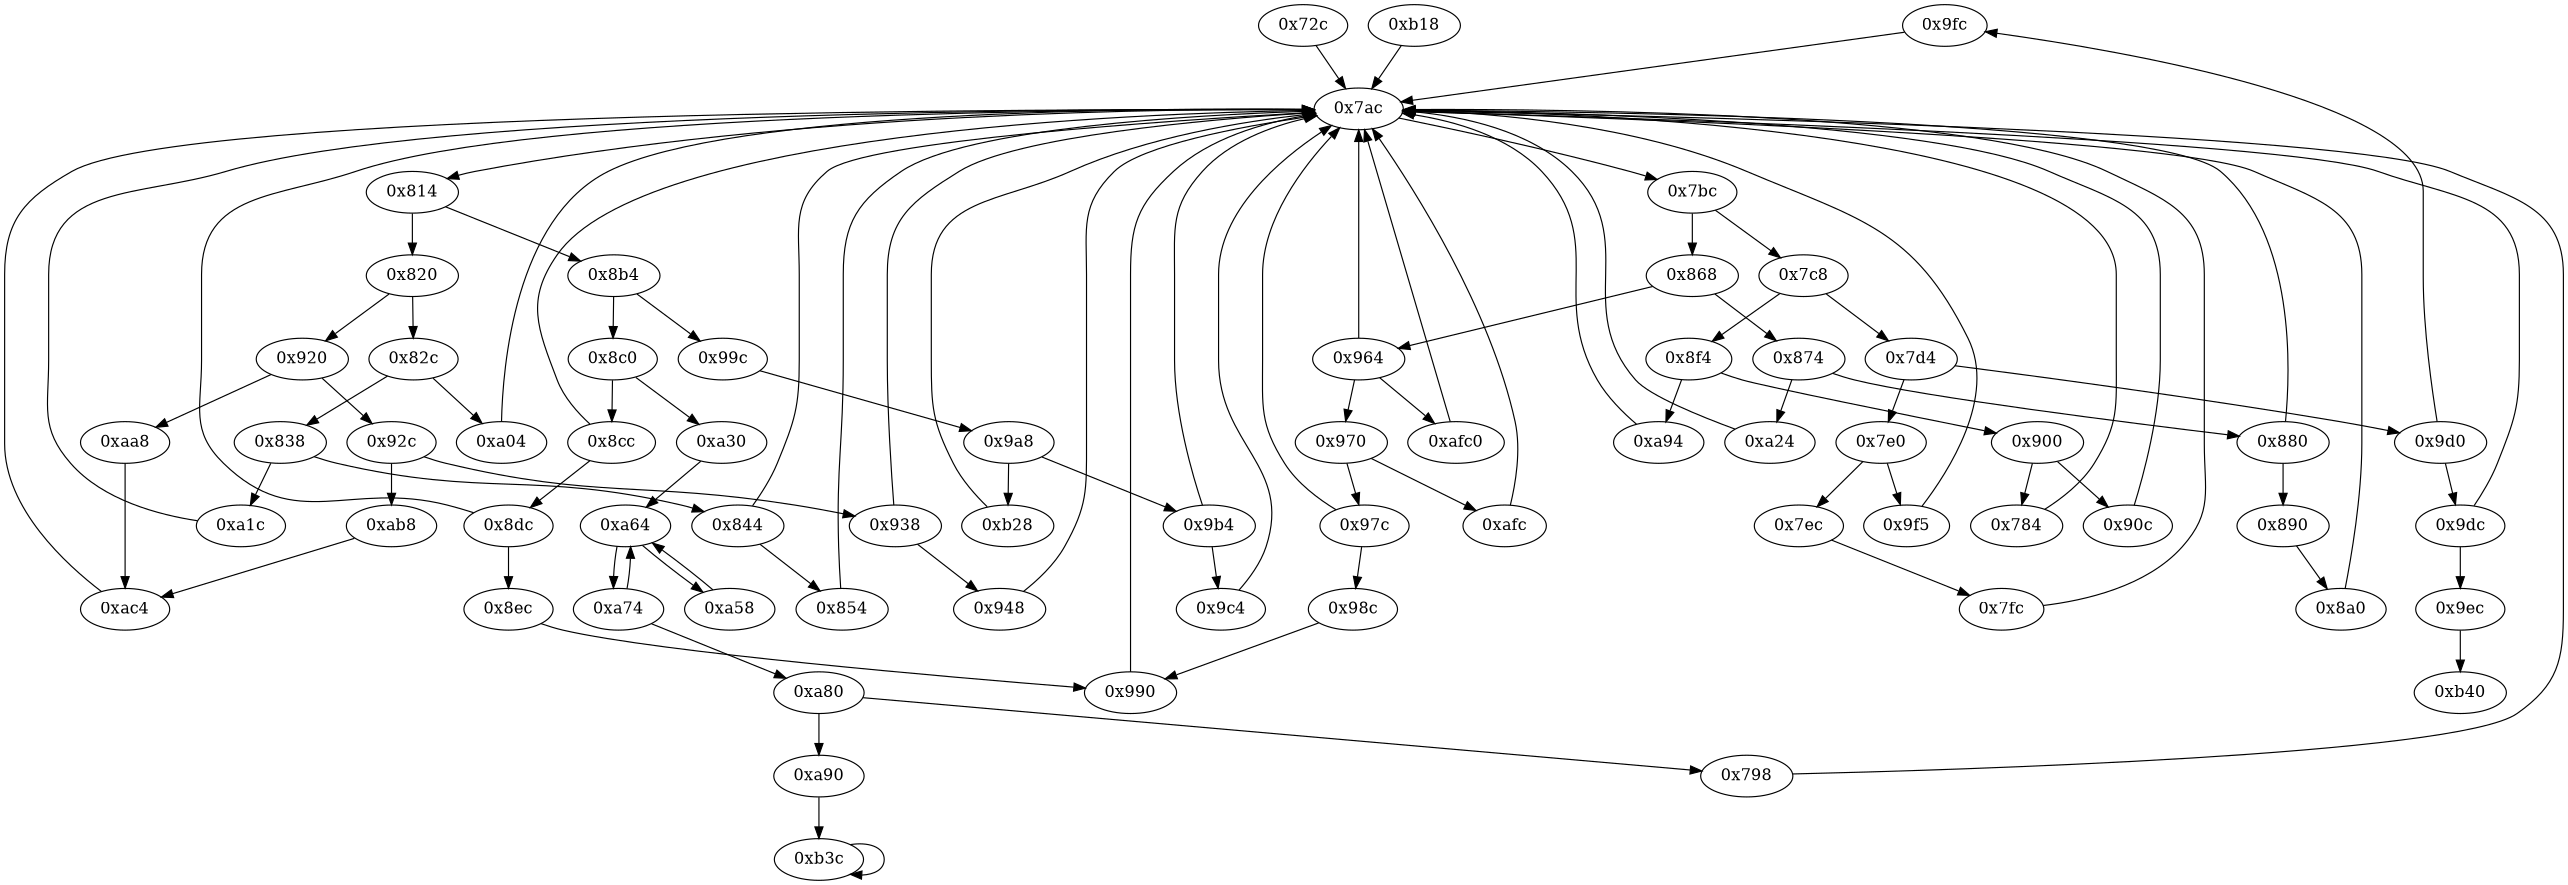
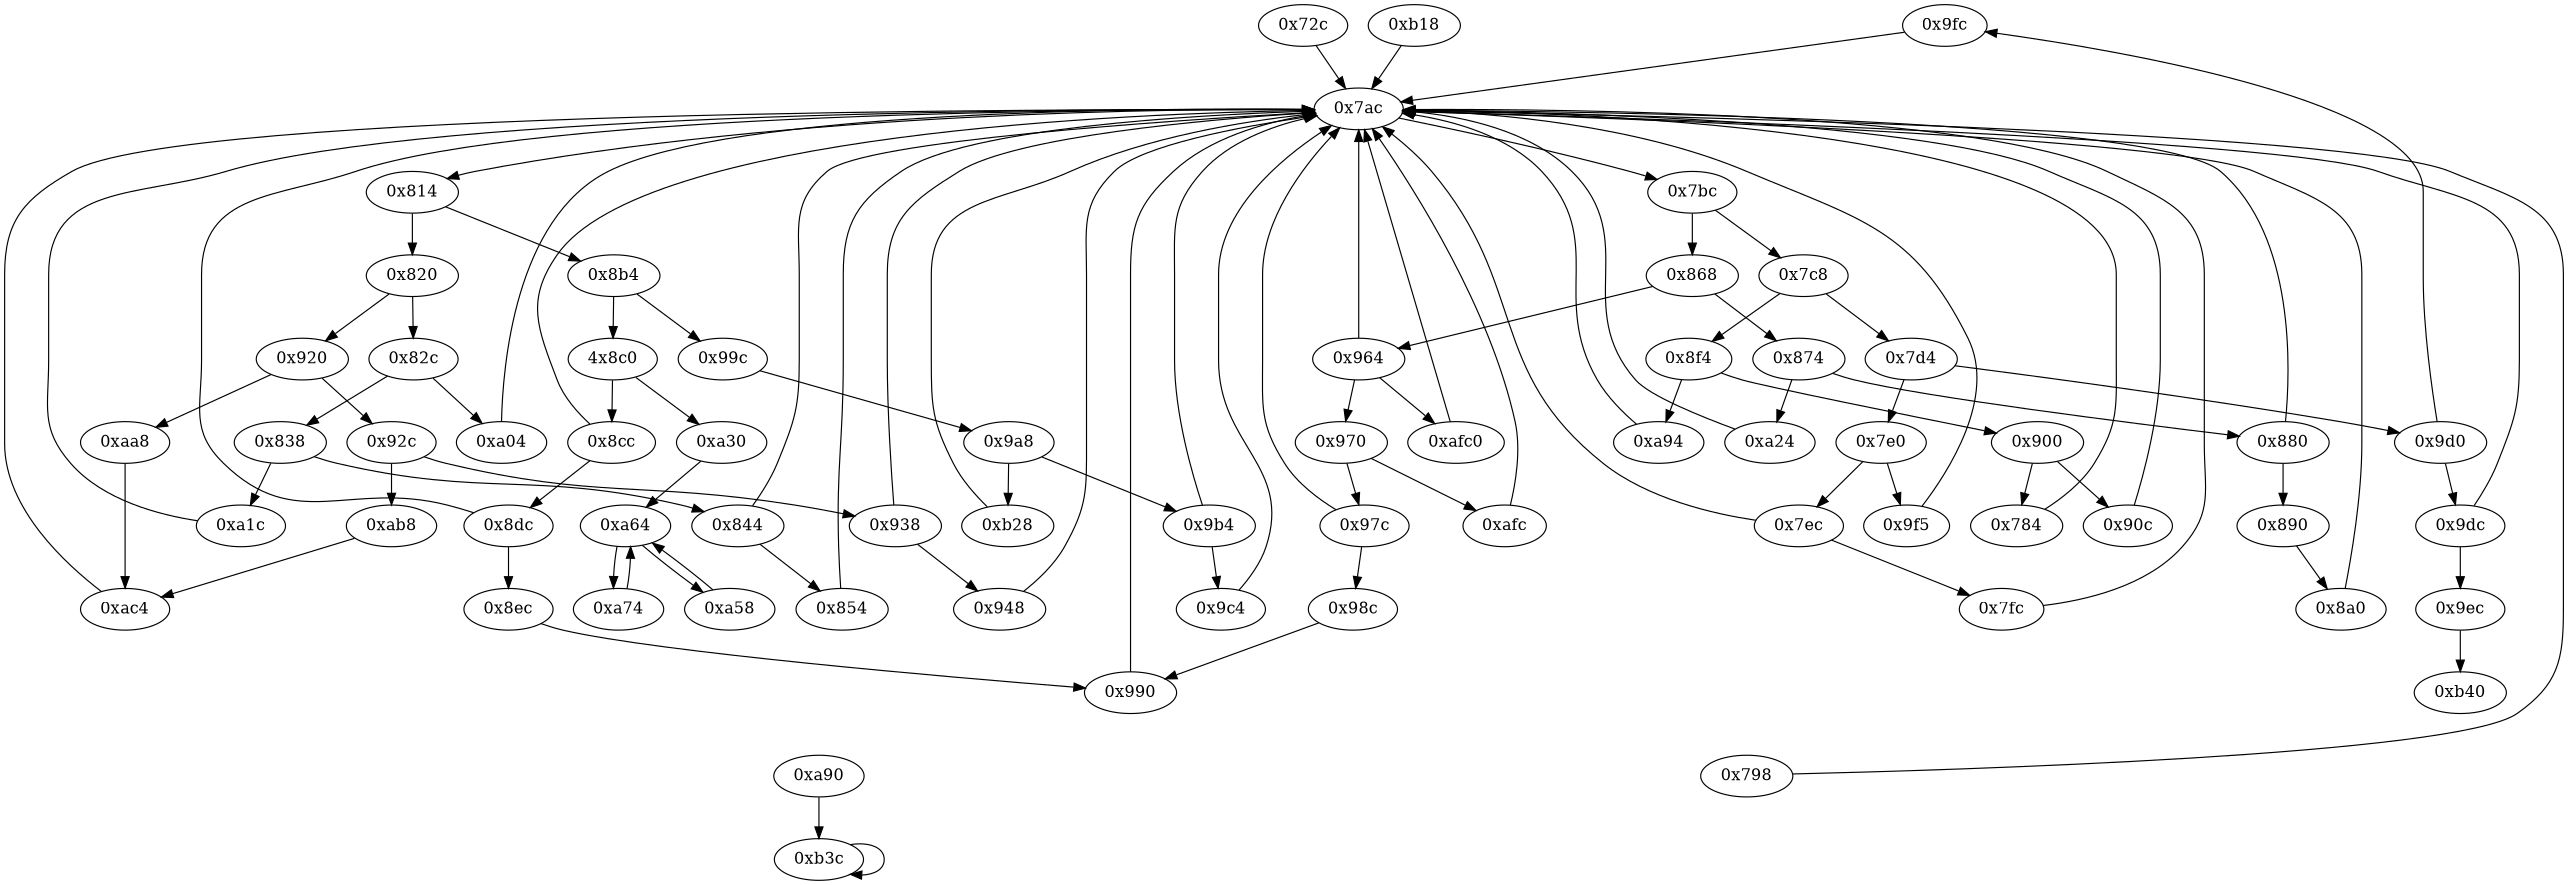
(613, 359) -> (613, 359)
none -> (1530, 374)
(819, 693) -> none
